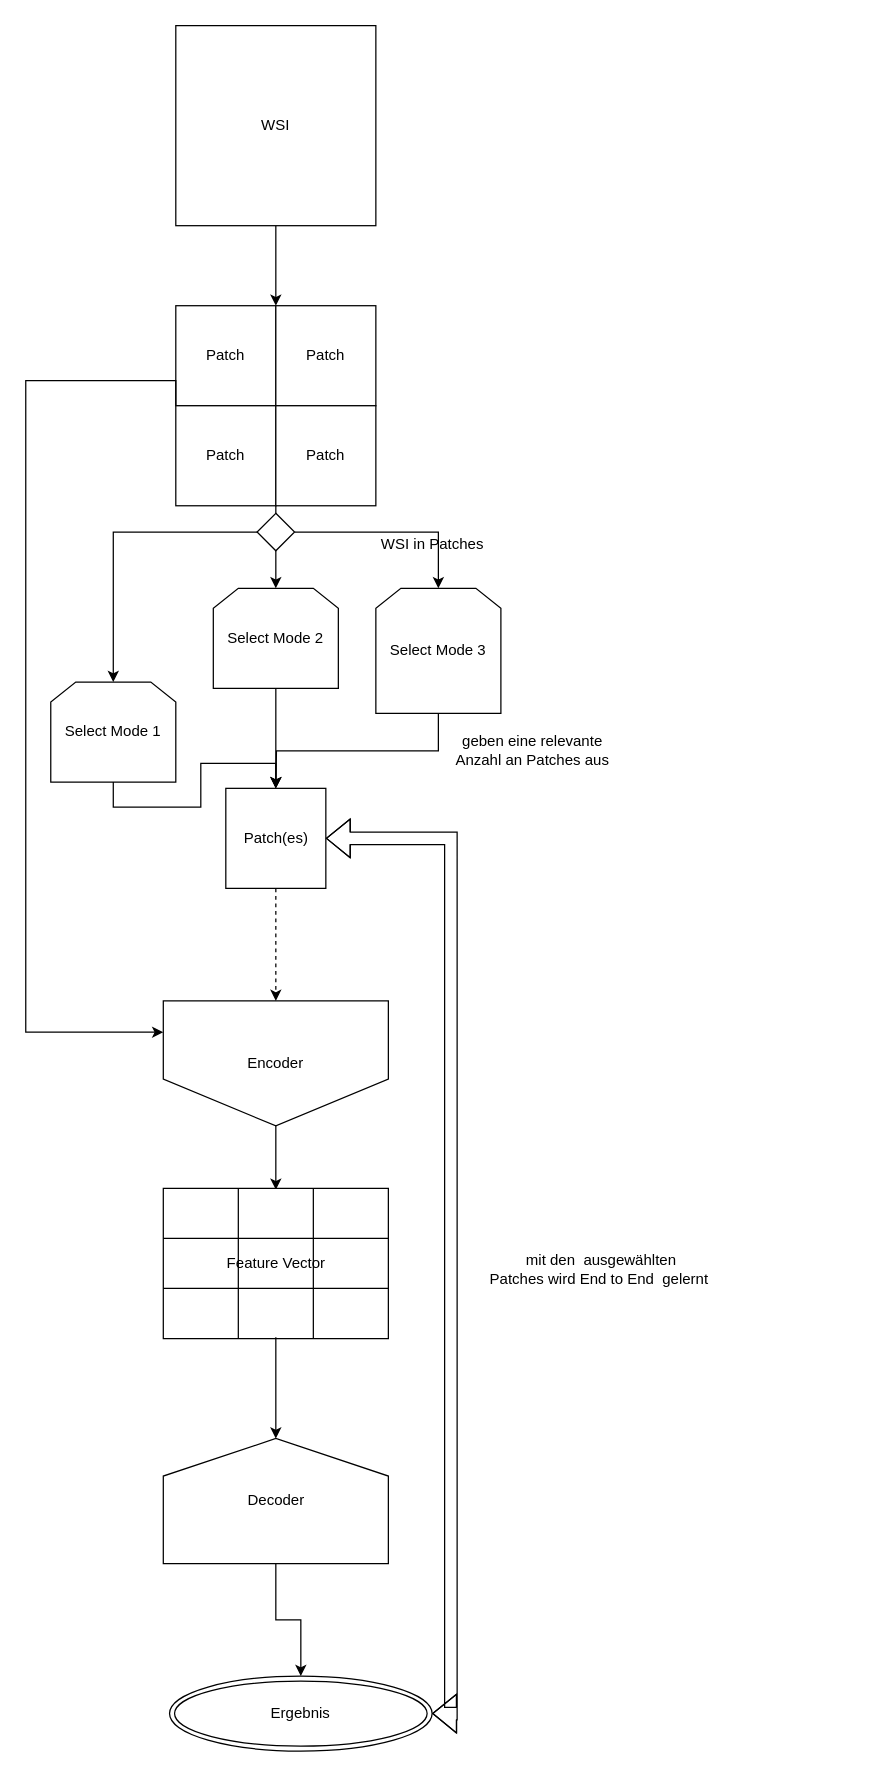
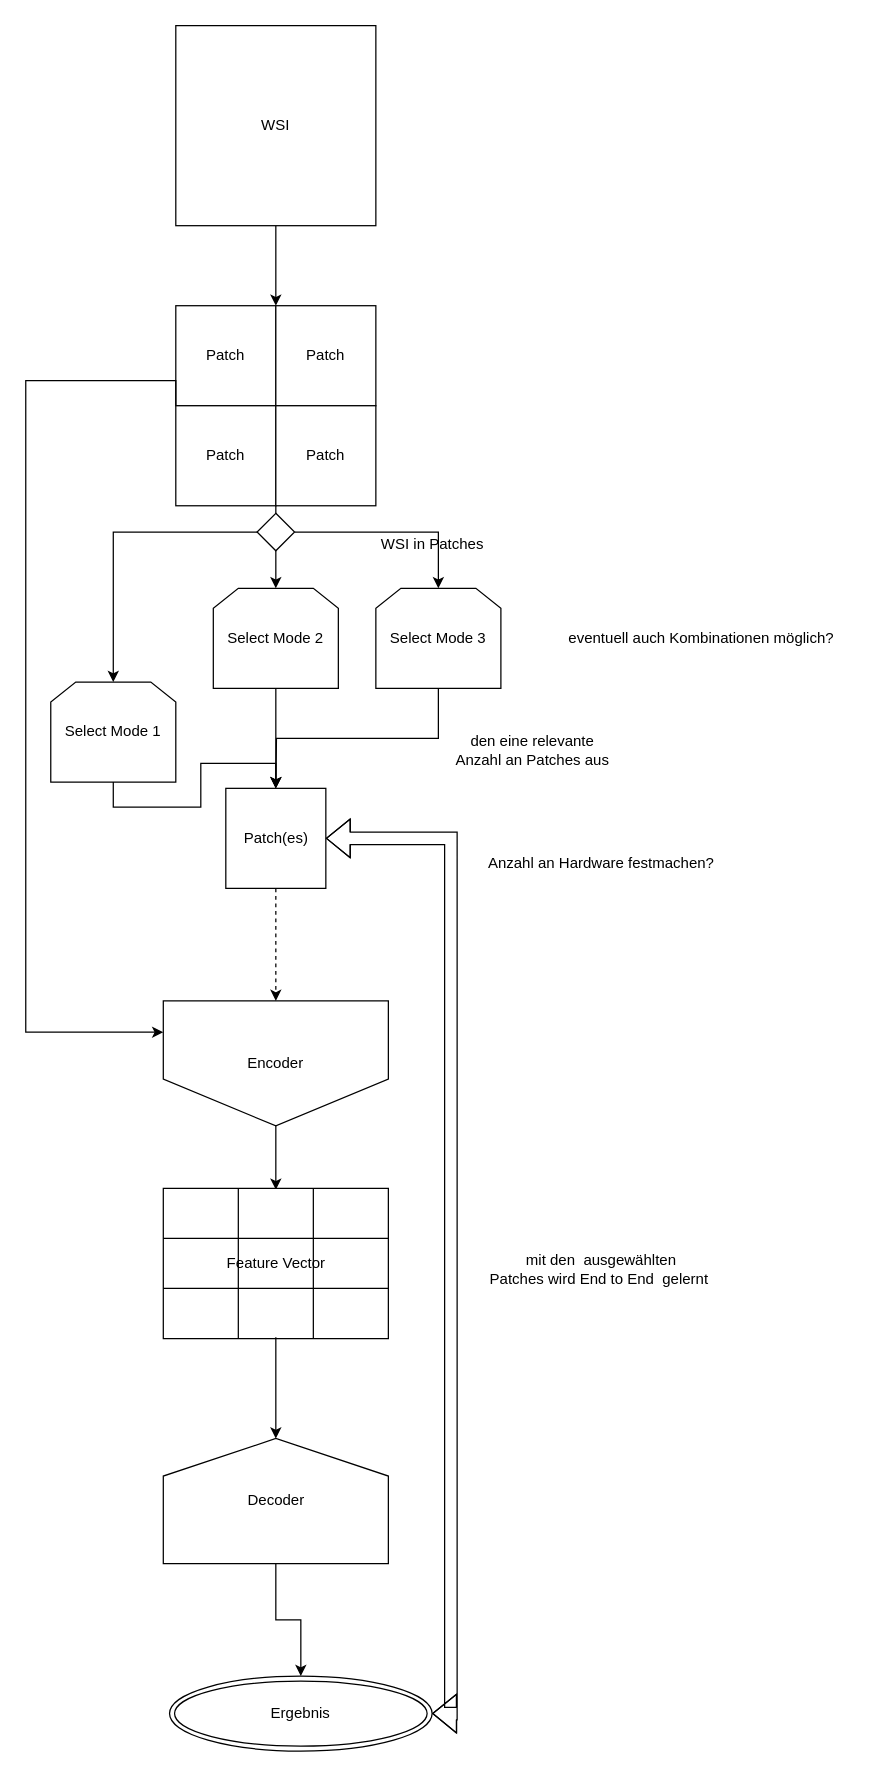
none -> (701, 638)
(438, 651) -> (438, 638)
(533, 751) -> (533, 751)
none -> (601, 863)
